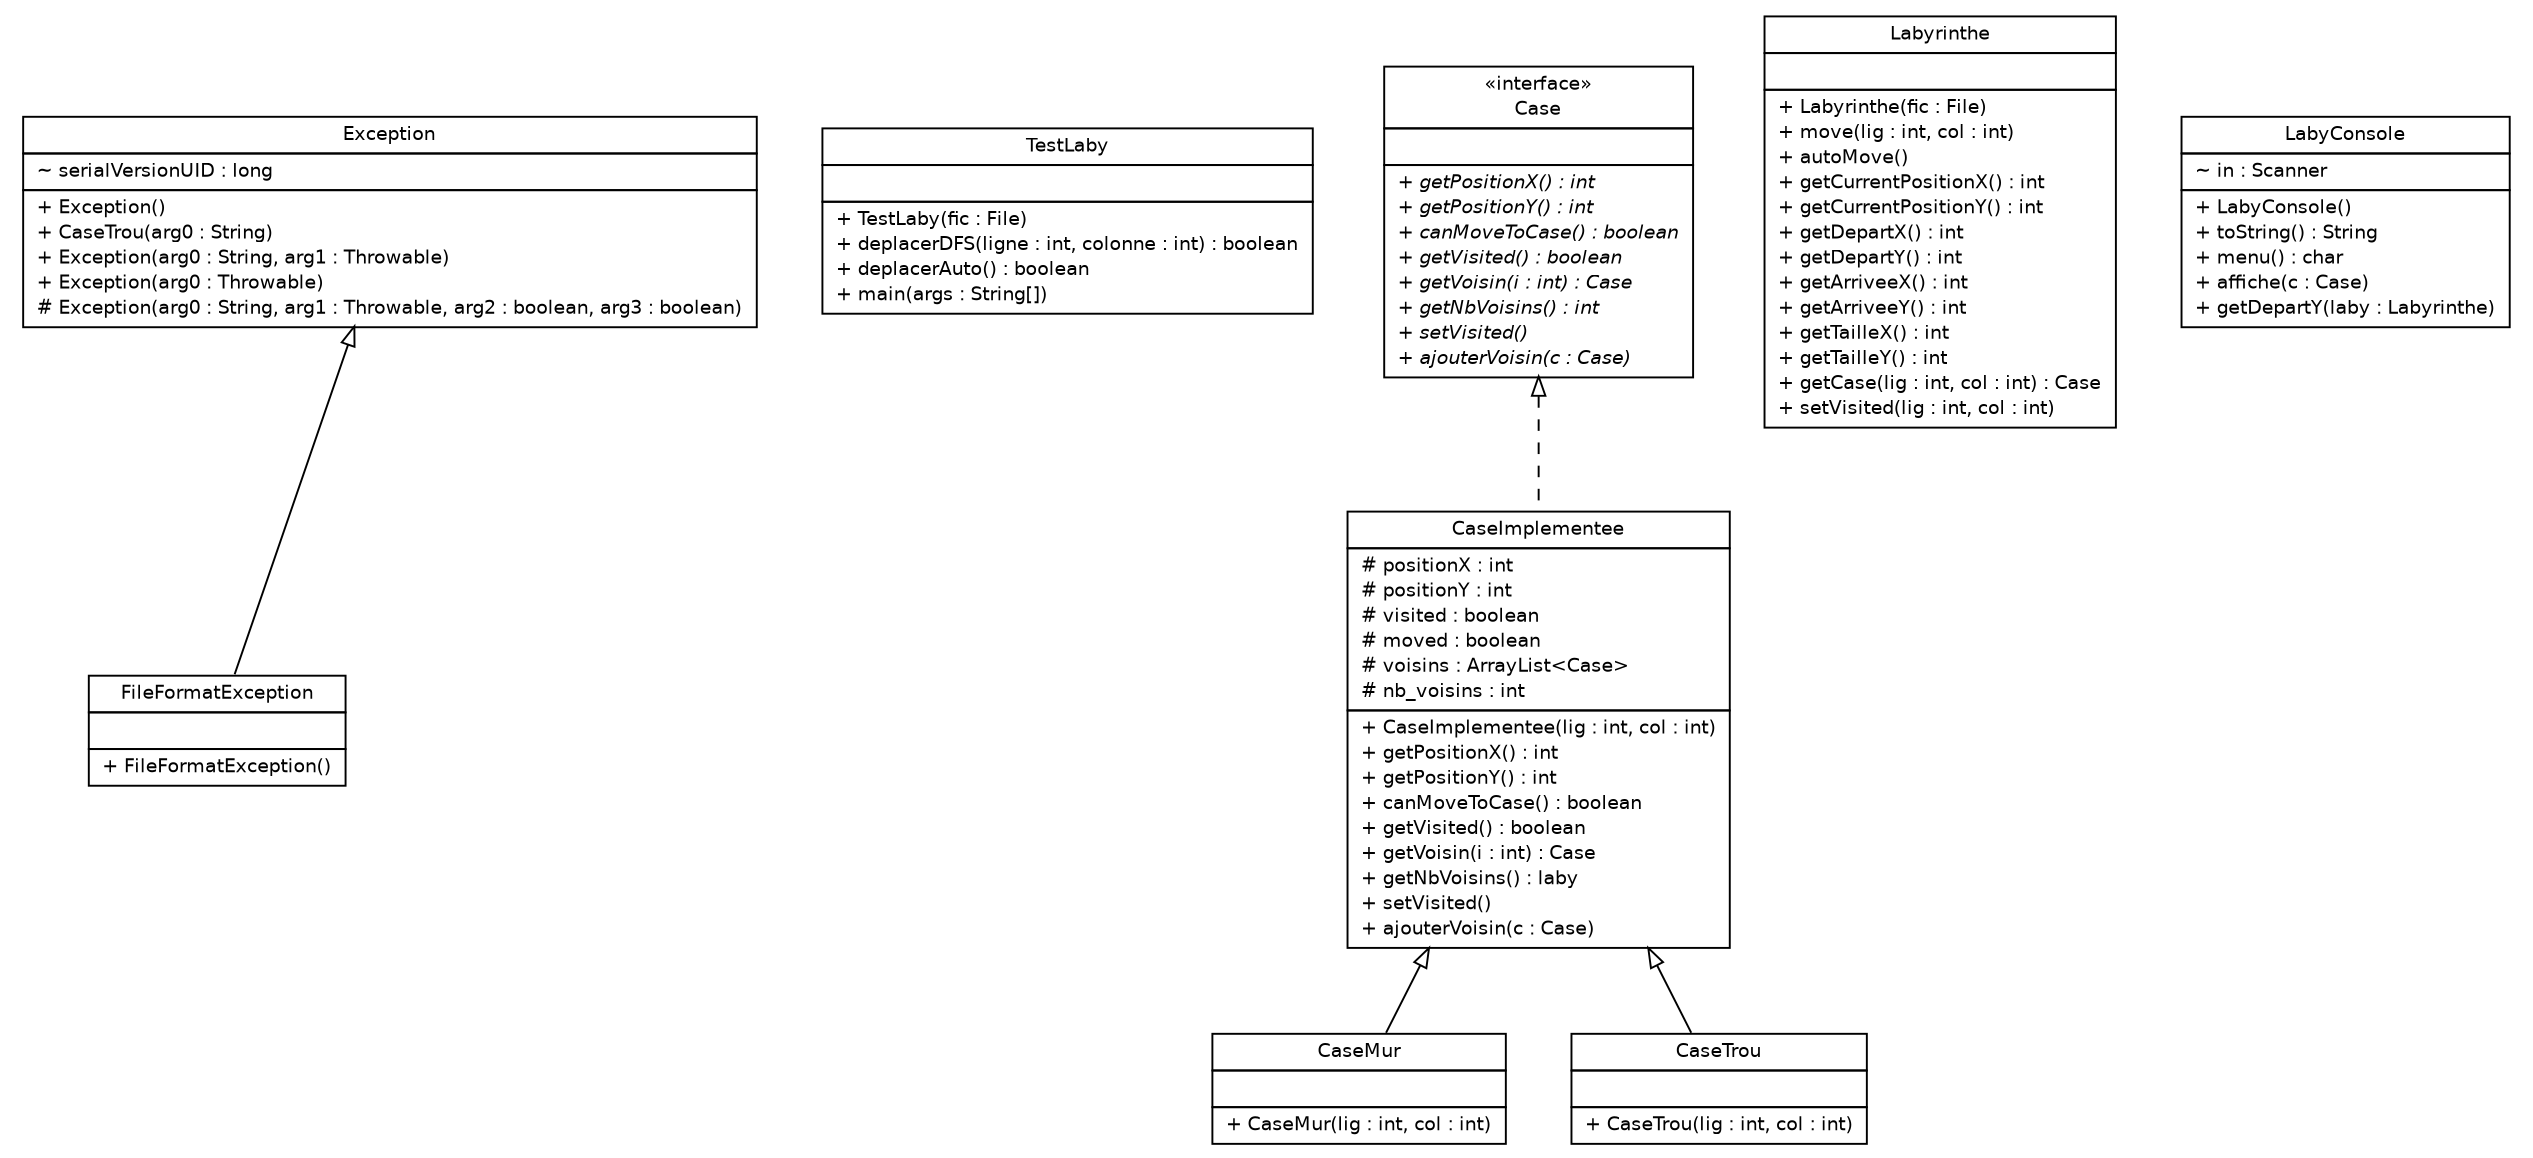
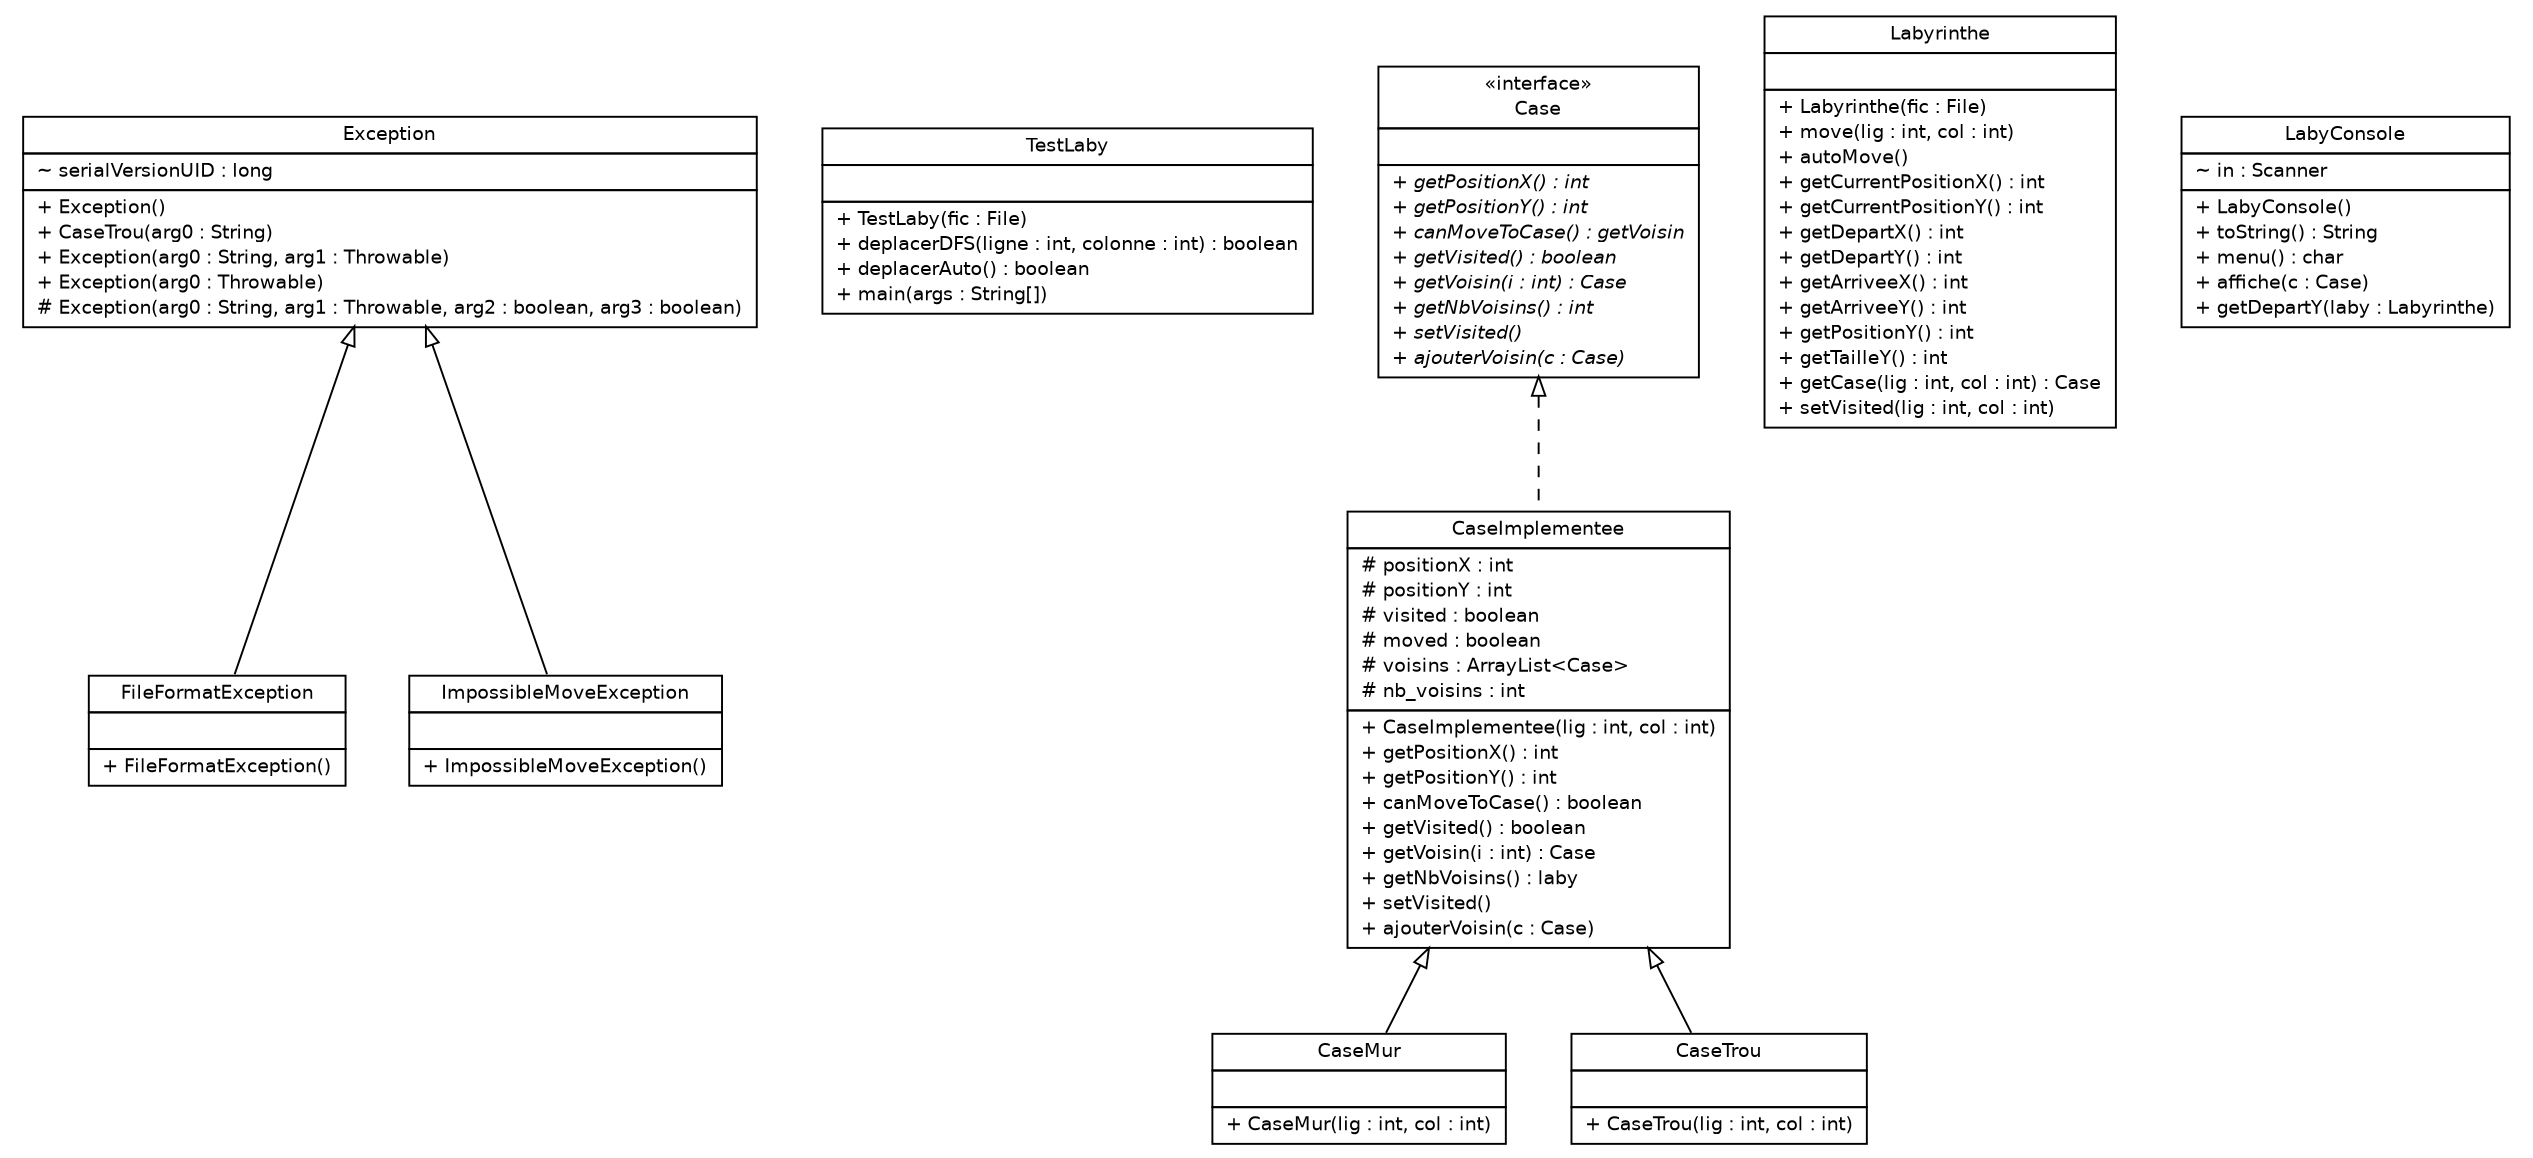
(1539, 233) -> (1539, 233)
(1864, 333) -> (1876, 333)
none -> (566, 730)
